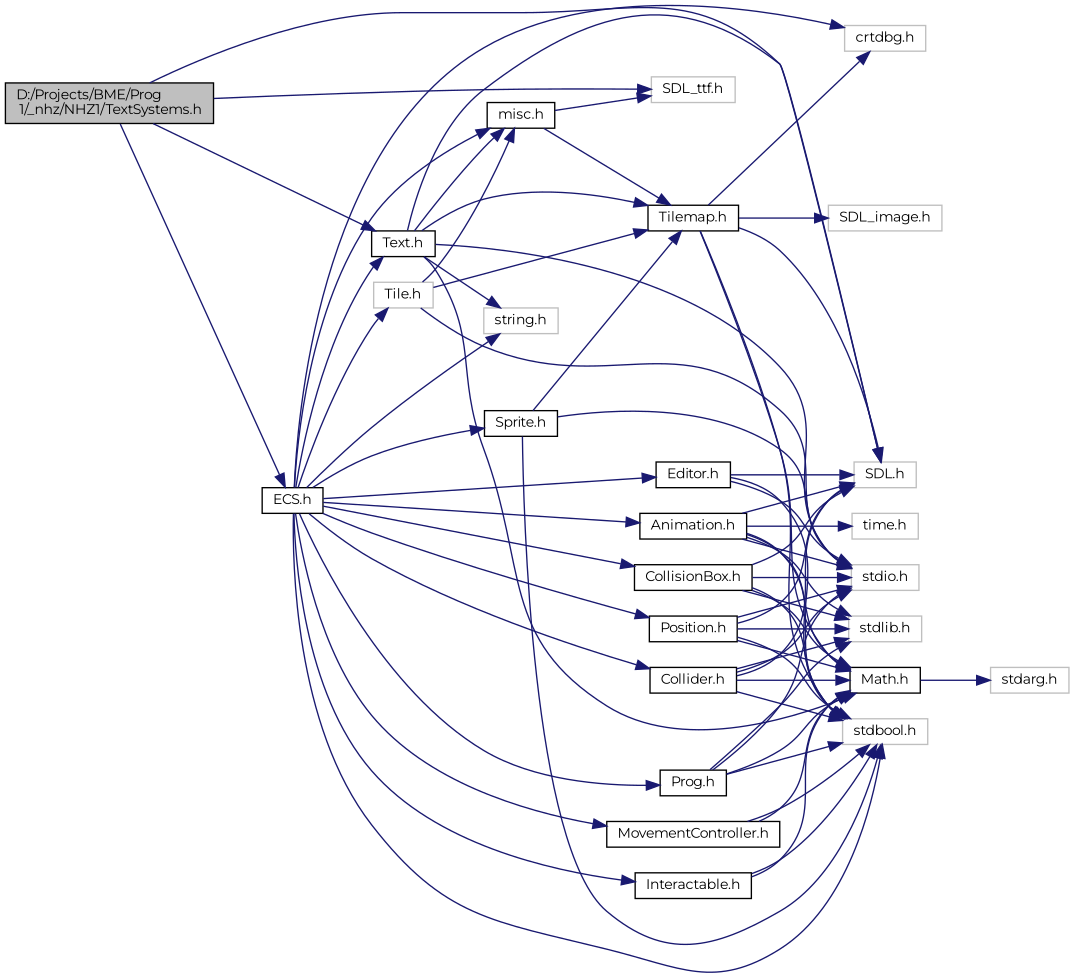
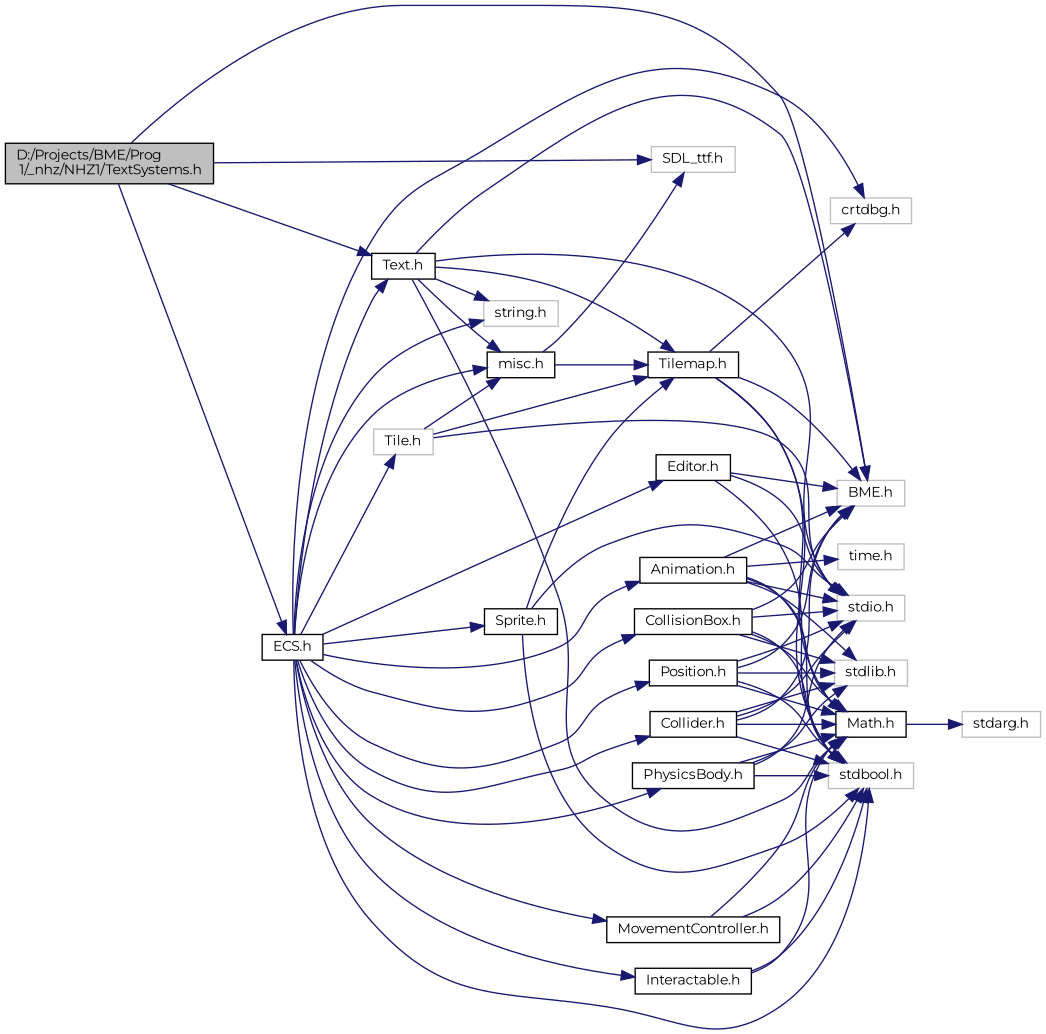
(885, 218) -> none
(885, 475) -> (871, 493)
(693, 783) -> (693, 776)
